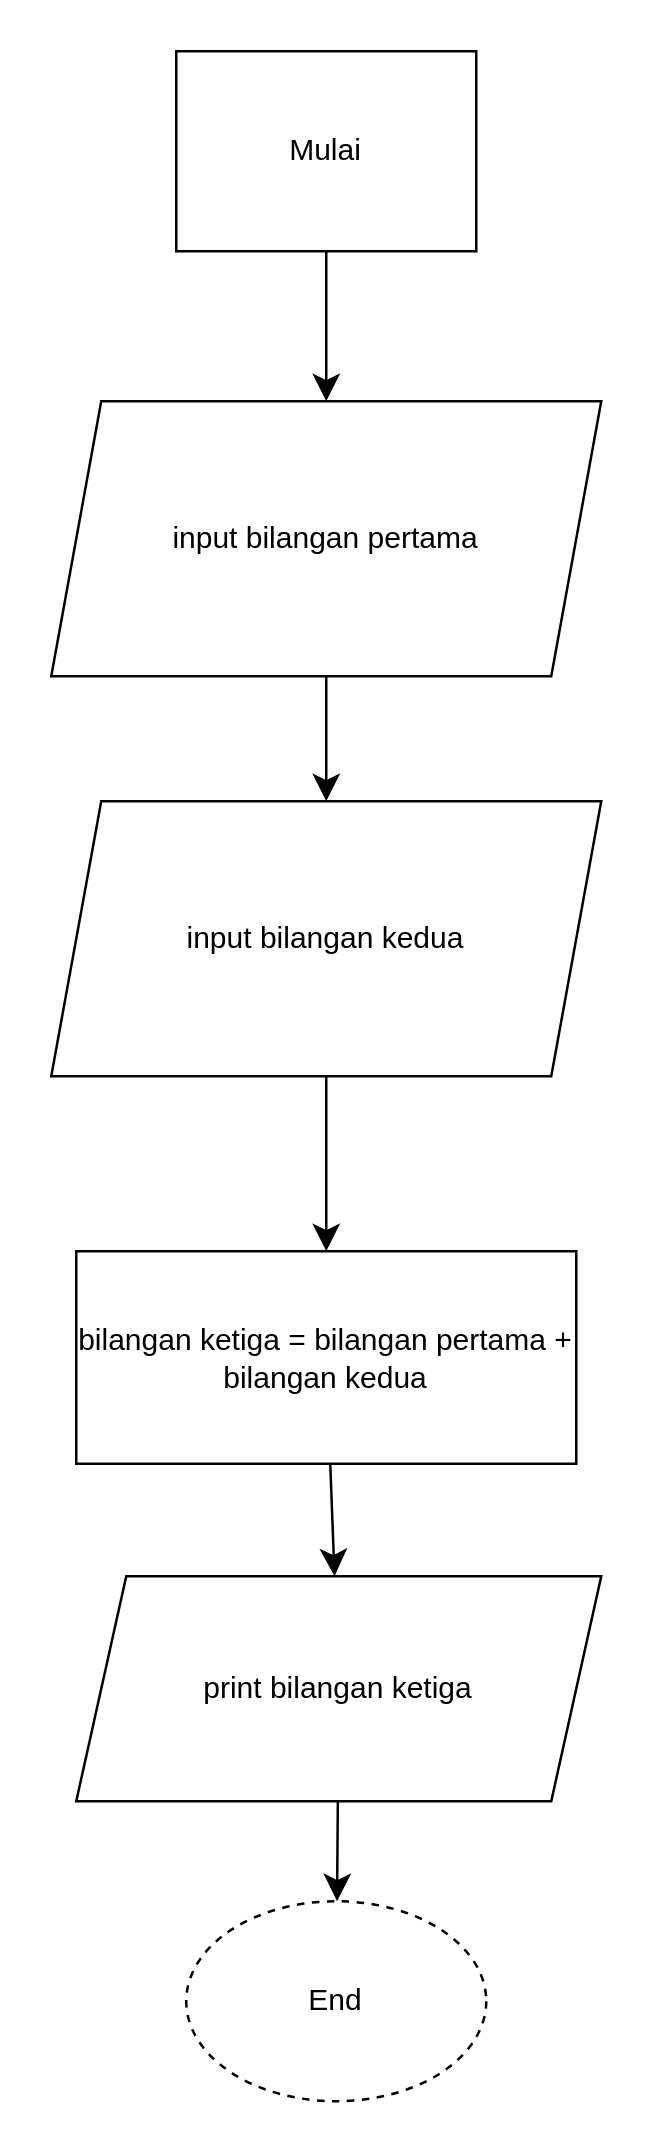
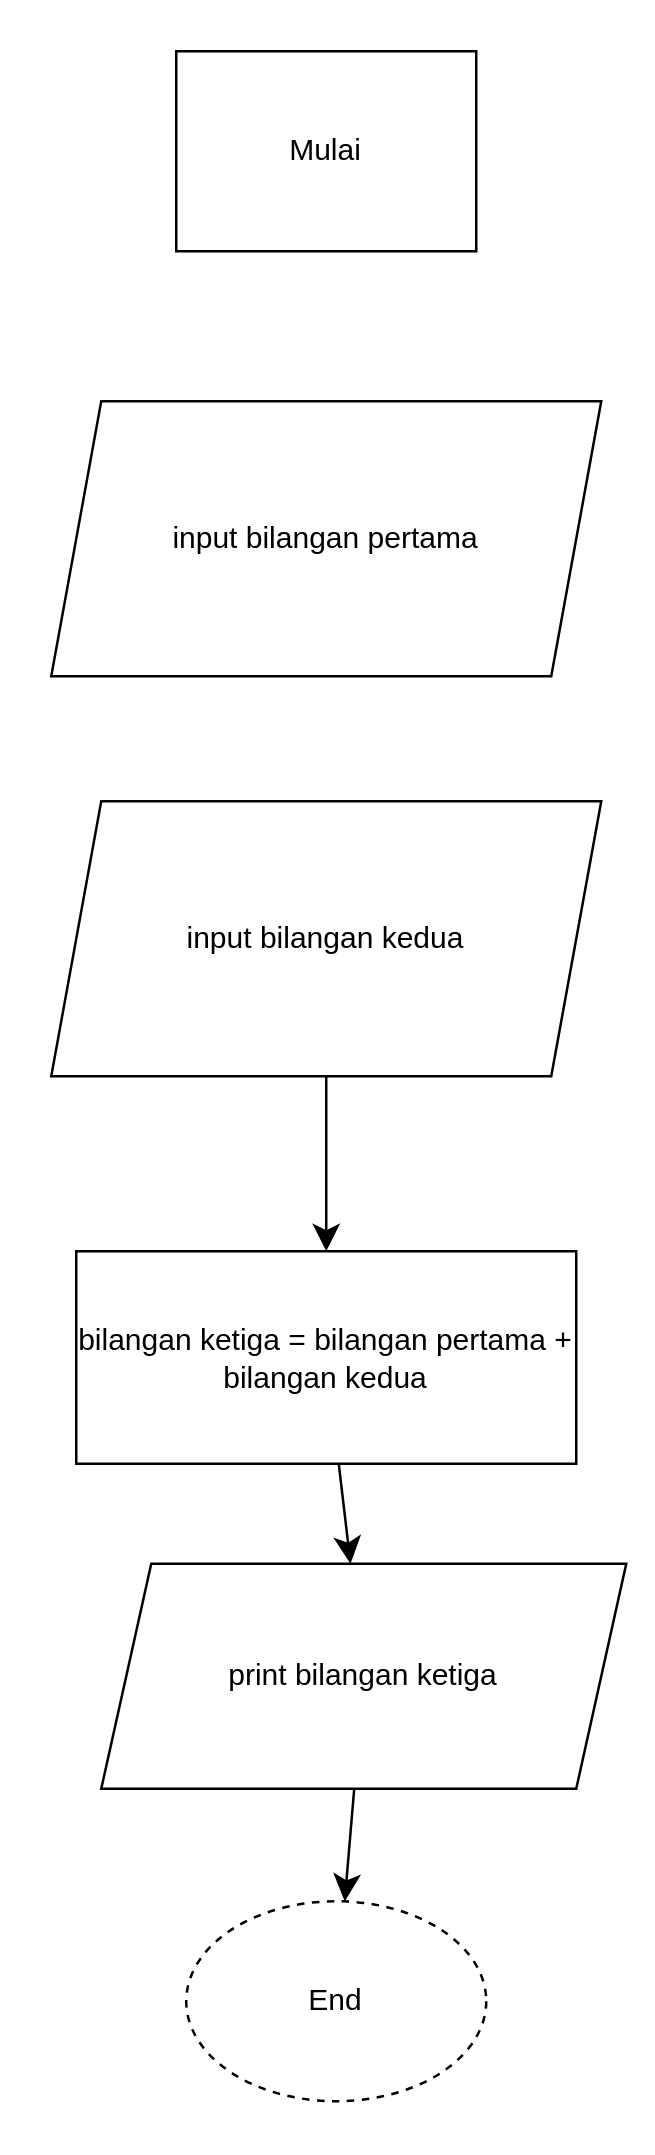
(326, 317) -> none
(326, 729) -> none
(339, 1689) -> (364, 1676)
